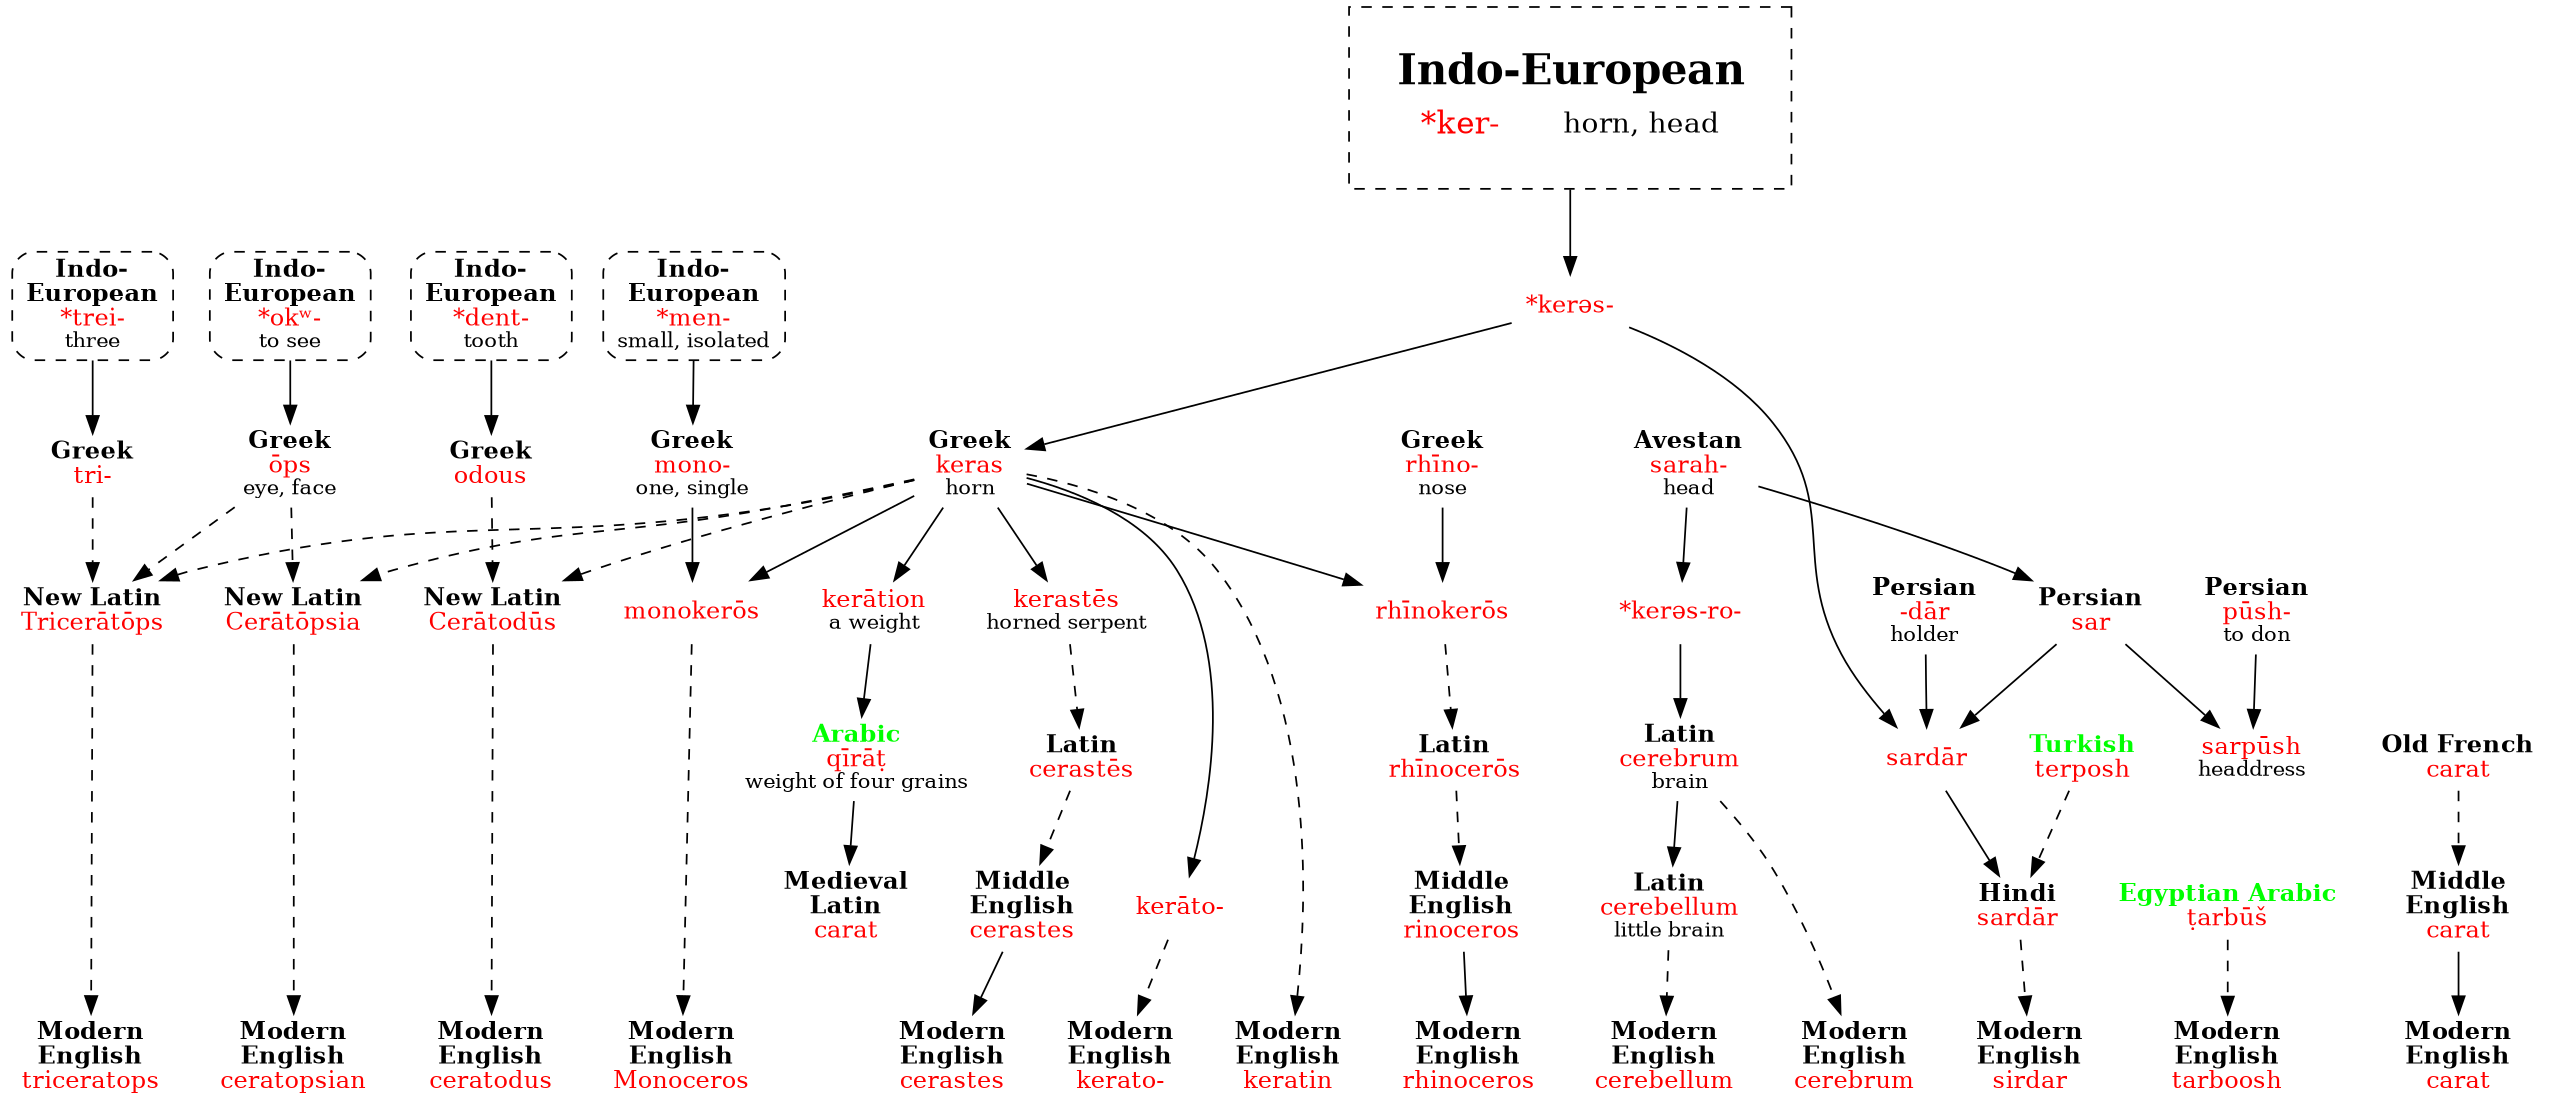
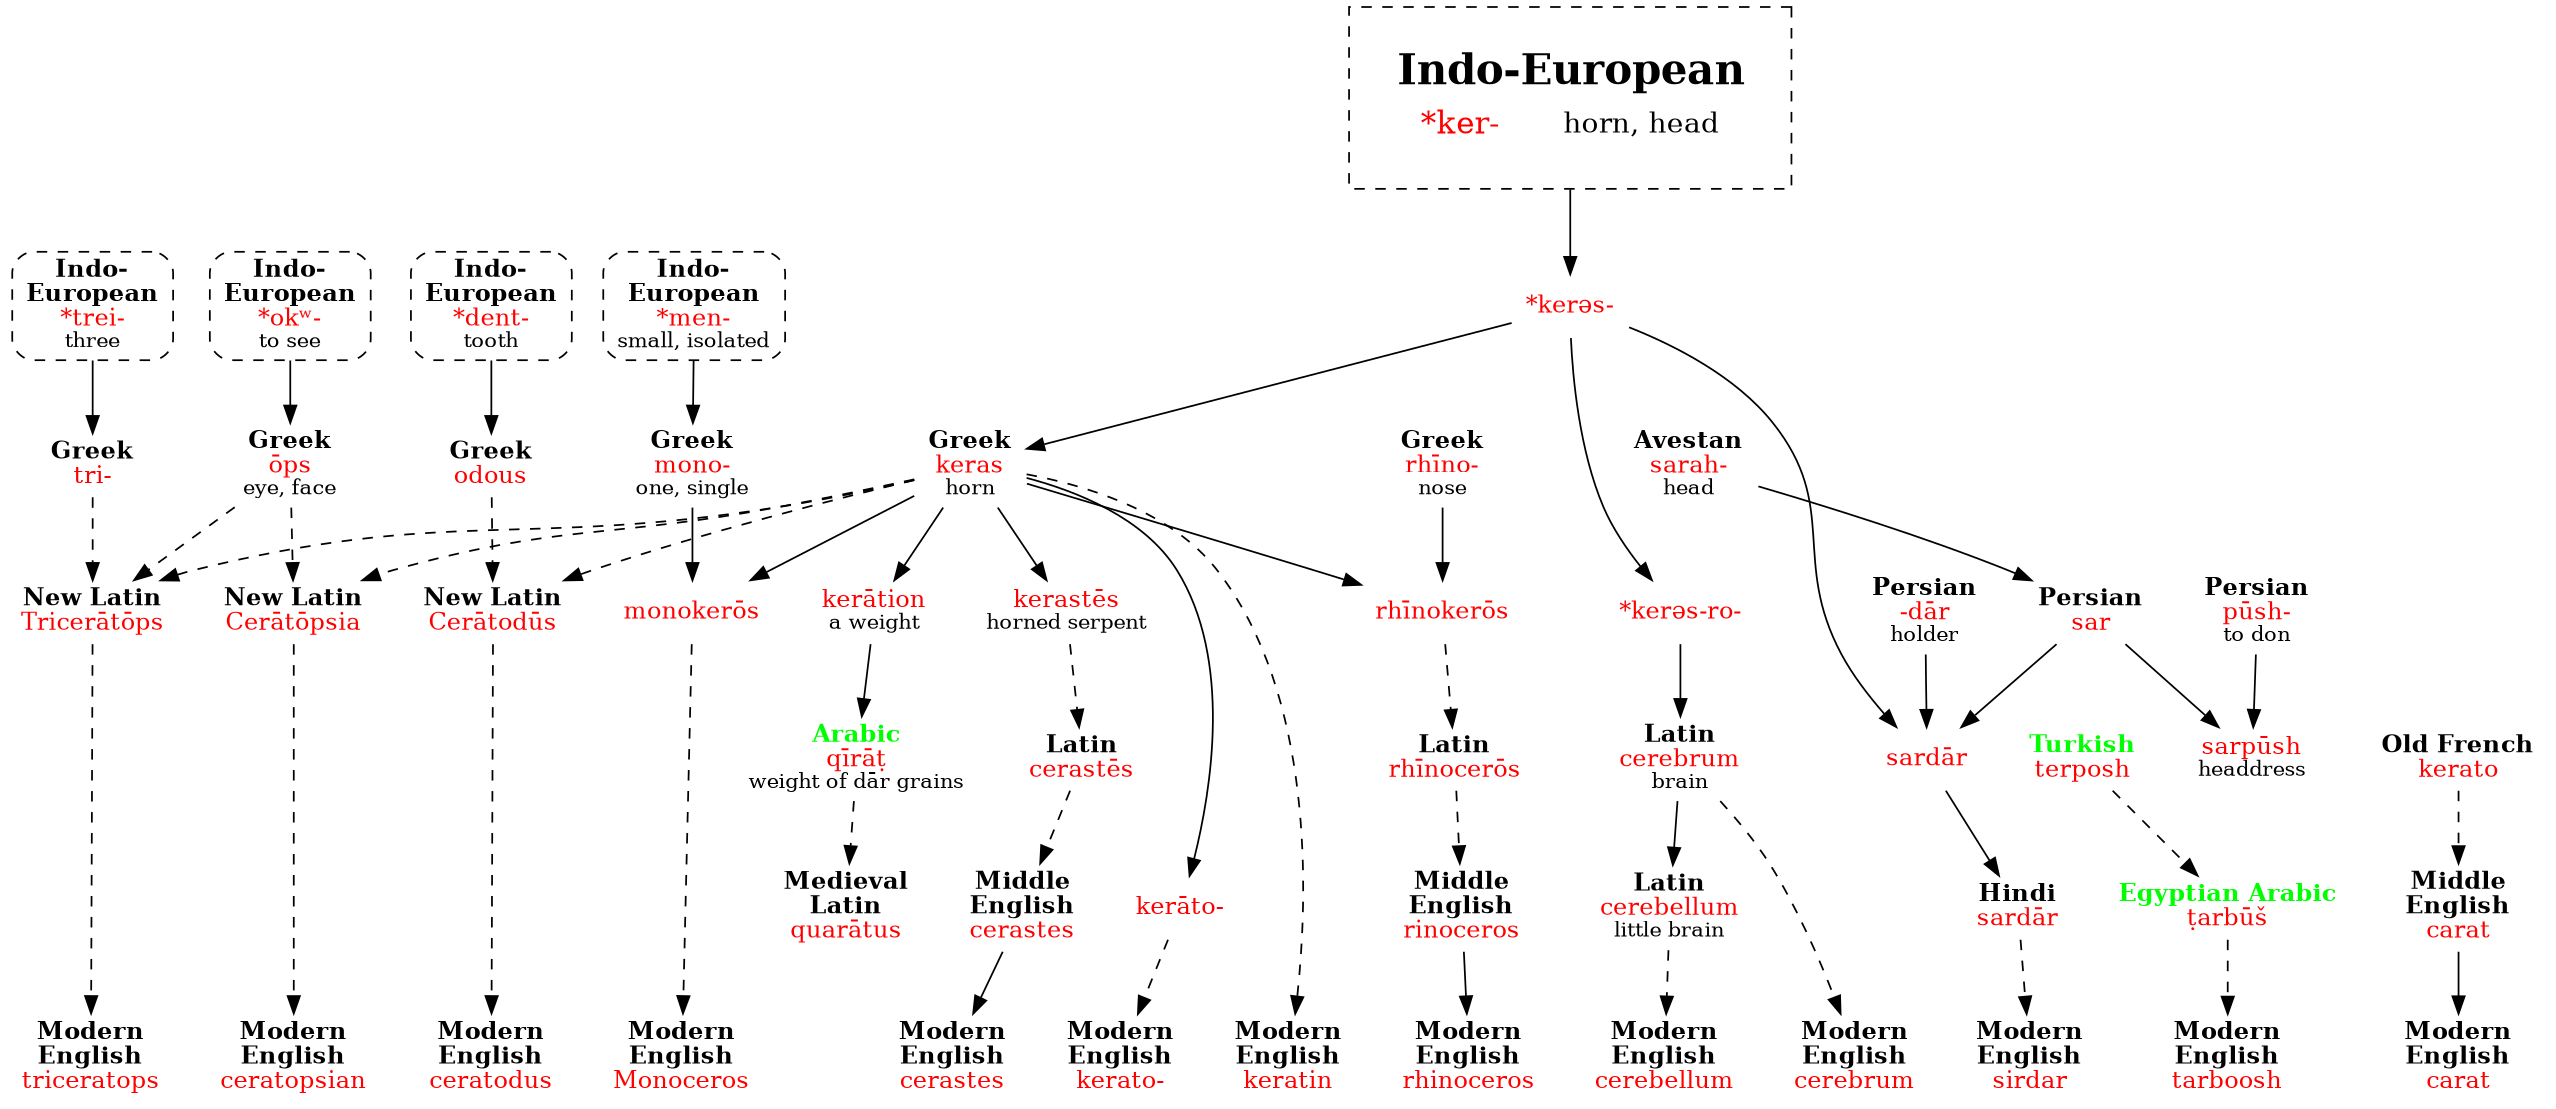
(1685, 535) -> (1588, 458)
(2459, 769) -> (2459, 769)
(857, 782) -> (857, 782)
(852, 823) -> (852, 823)
(2054, 825) -> (2149, 827)
(846, 930) -> (846, 930)
